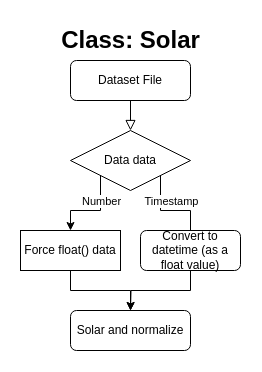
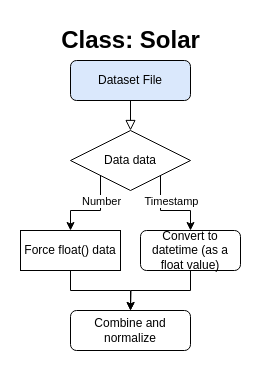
(131, 81) -> (131, 81)
(191, 225) -> (191, 222)
(131, 331) -> (131, 331)
